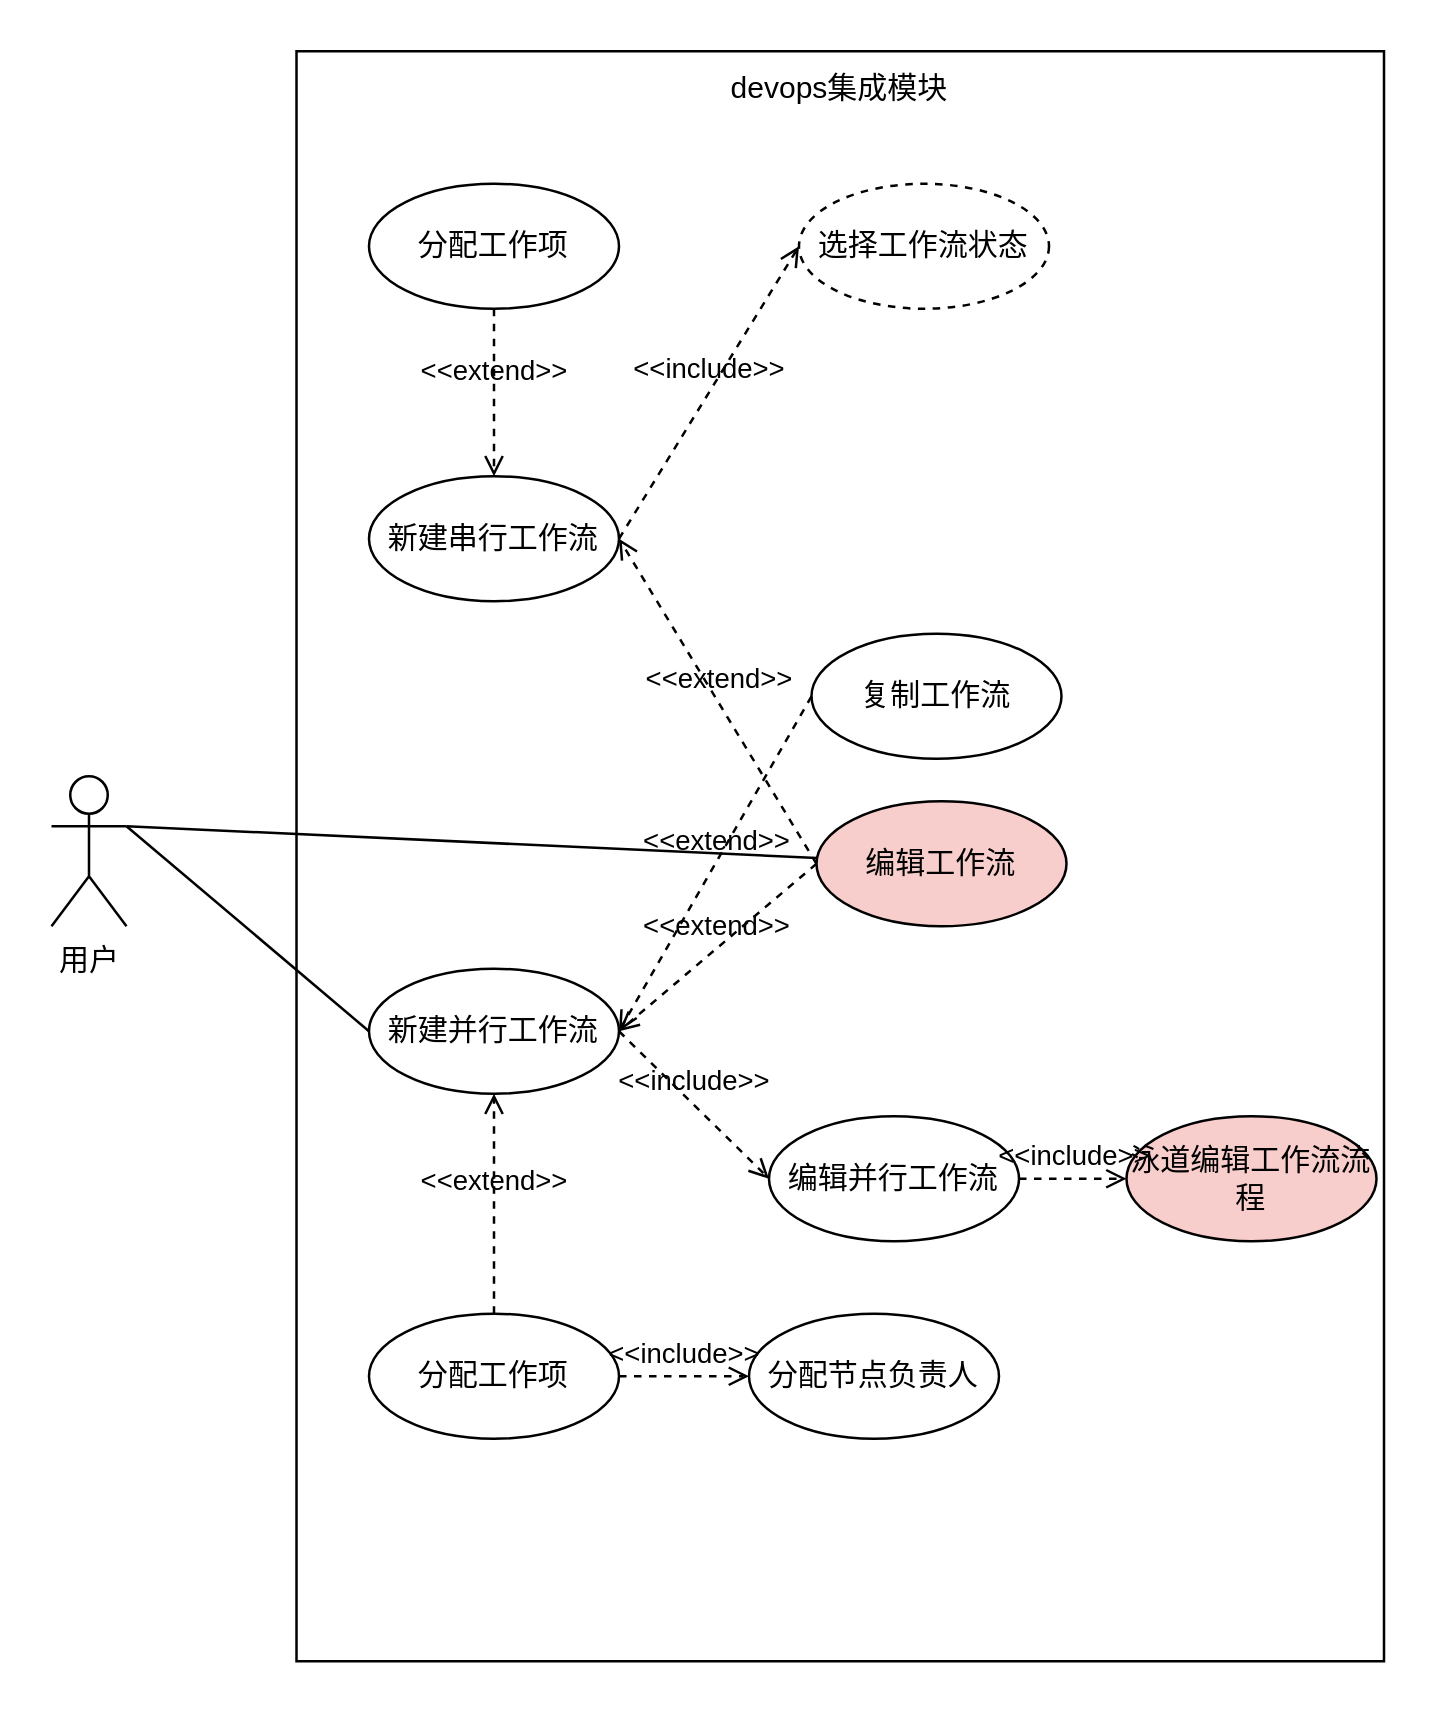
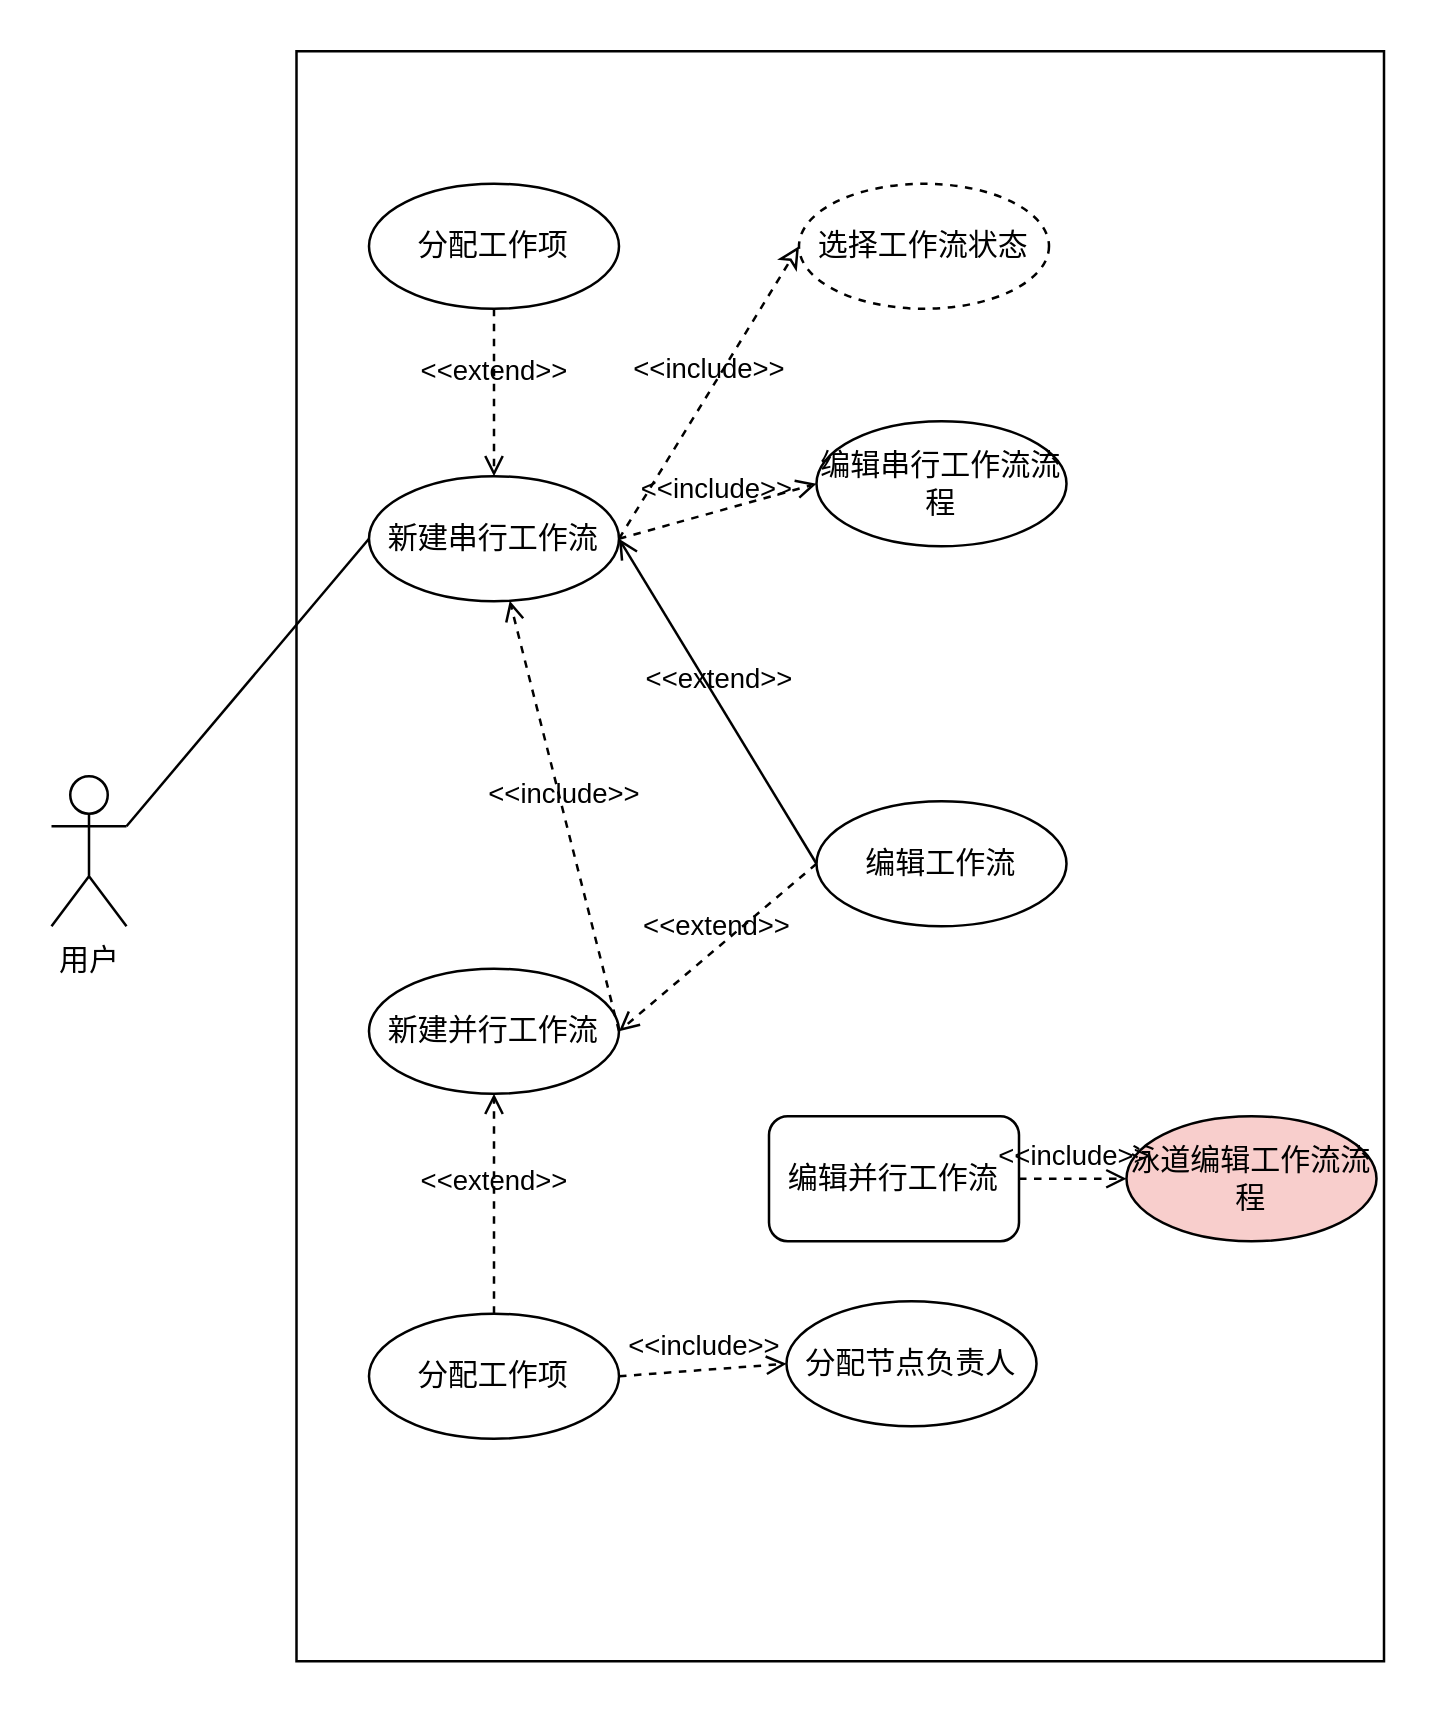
(840, 89) -> none
(792, 257) -> (789, 262)
none -> (941, 484)
none -> (714, 512)
(691, 658) -> (691, 658)
(936, 696) -> none
(349, 836) -> (248, 682)
(941, 864) -> (941, 864)
(250, 931) -> none
(673, 937) -> none
(692, 1103) -> (541, 725)
(894, 1179) -> (894, 1179)
(874, 1376) -> (911, 1364)
